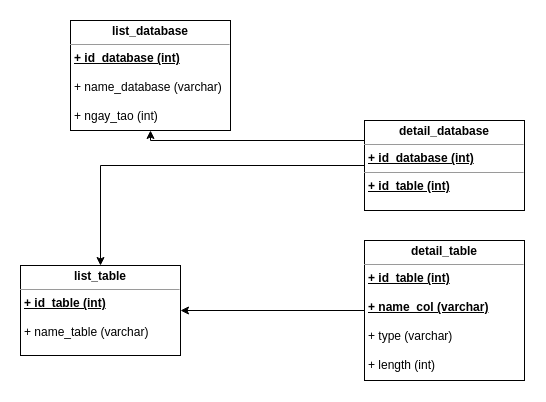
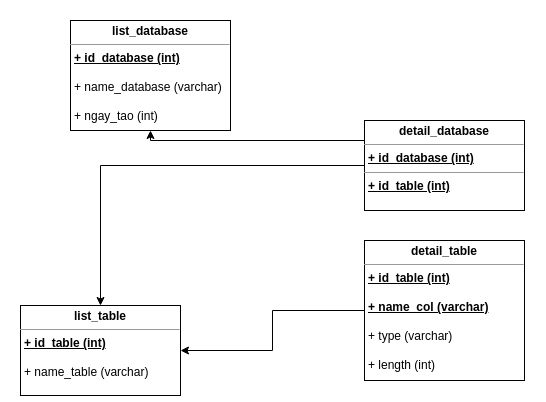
(101, 311) -> (101, 351)
